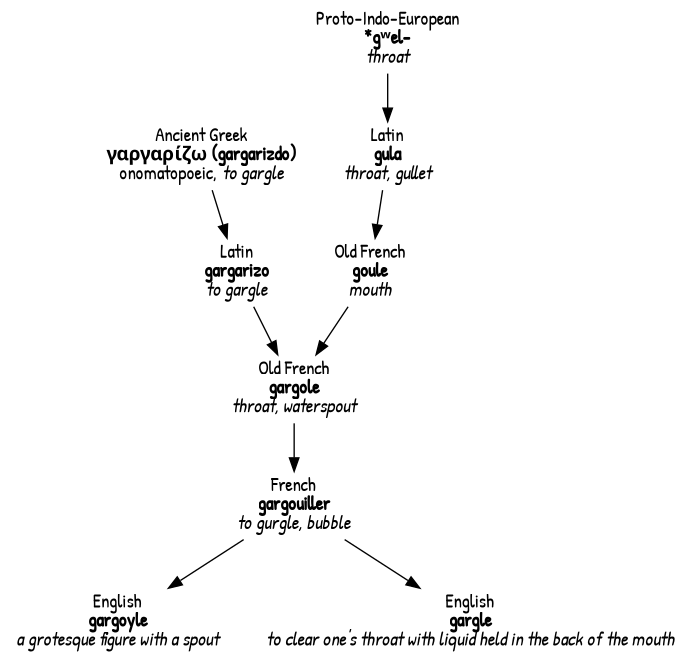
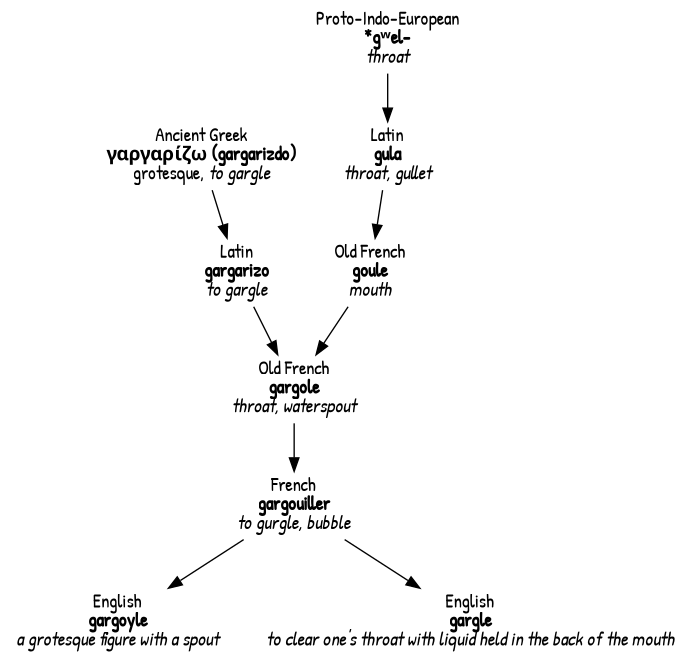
(171, 174) -> (171, 174)
